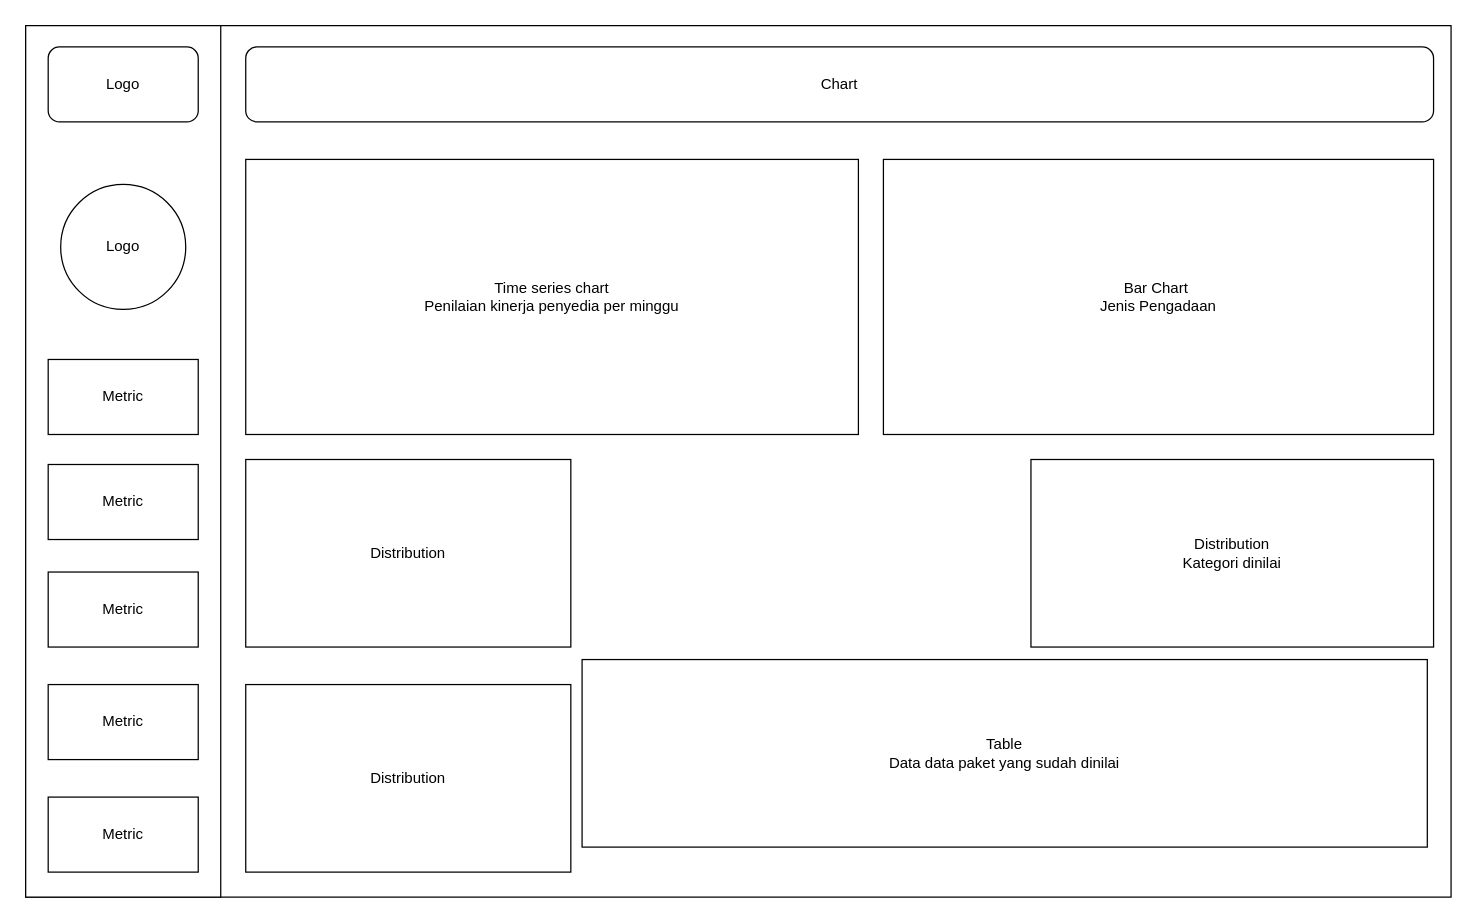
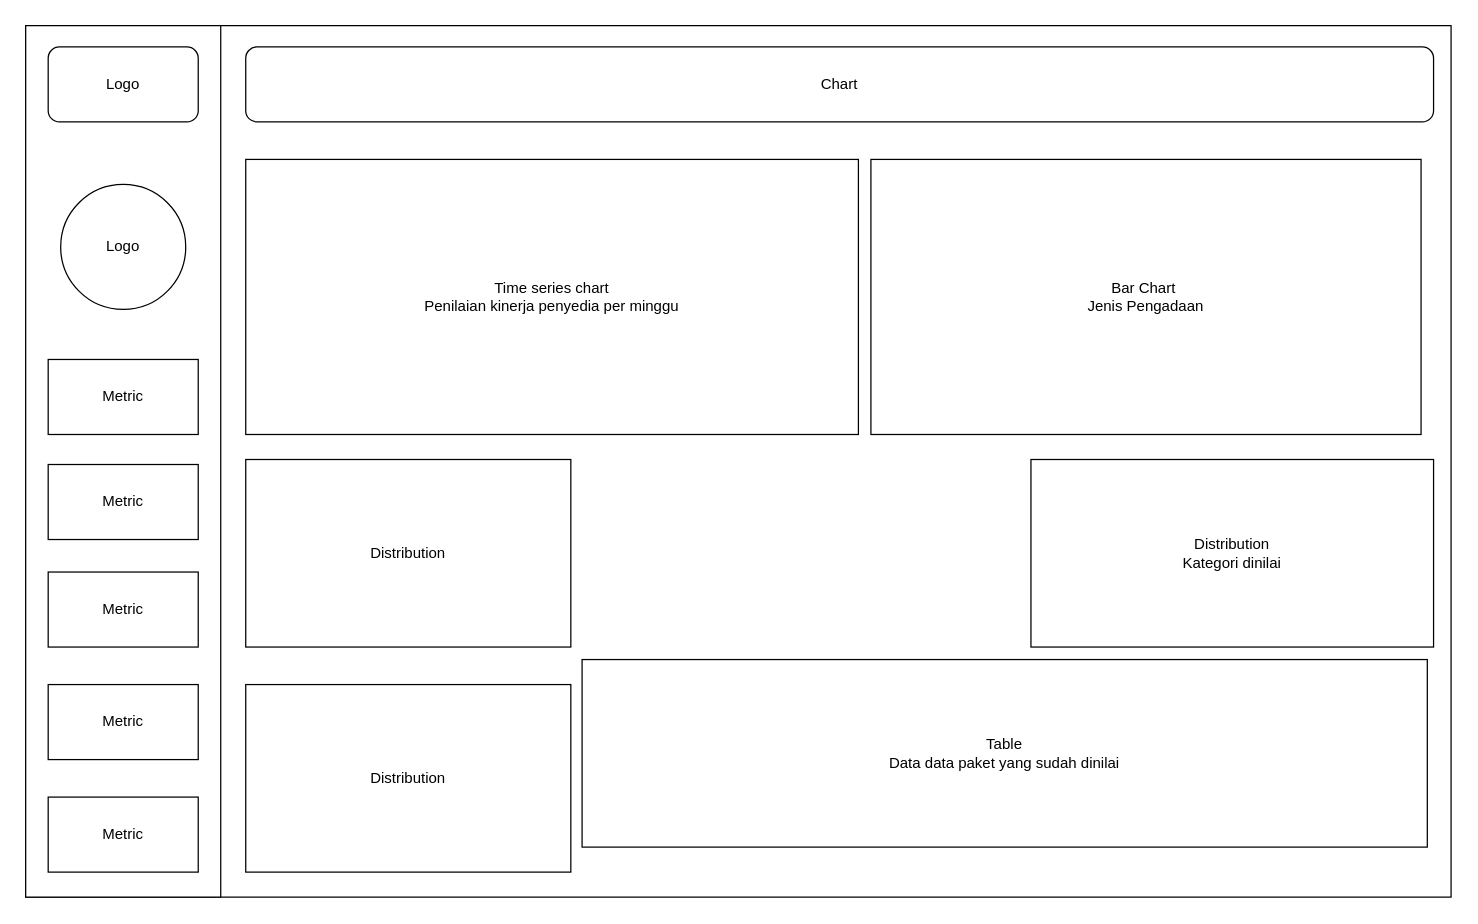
(1158, 297) -> (1146, 297)
